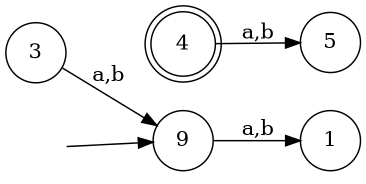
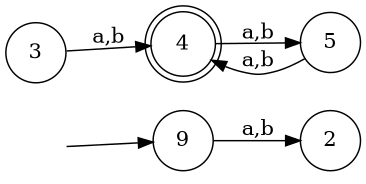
none -> (266, 74)
(103, 93) -> (101, 49)
(330, 141) -> (330, 141)
